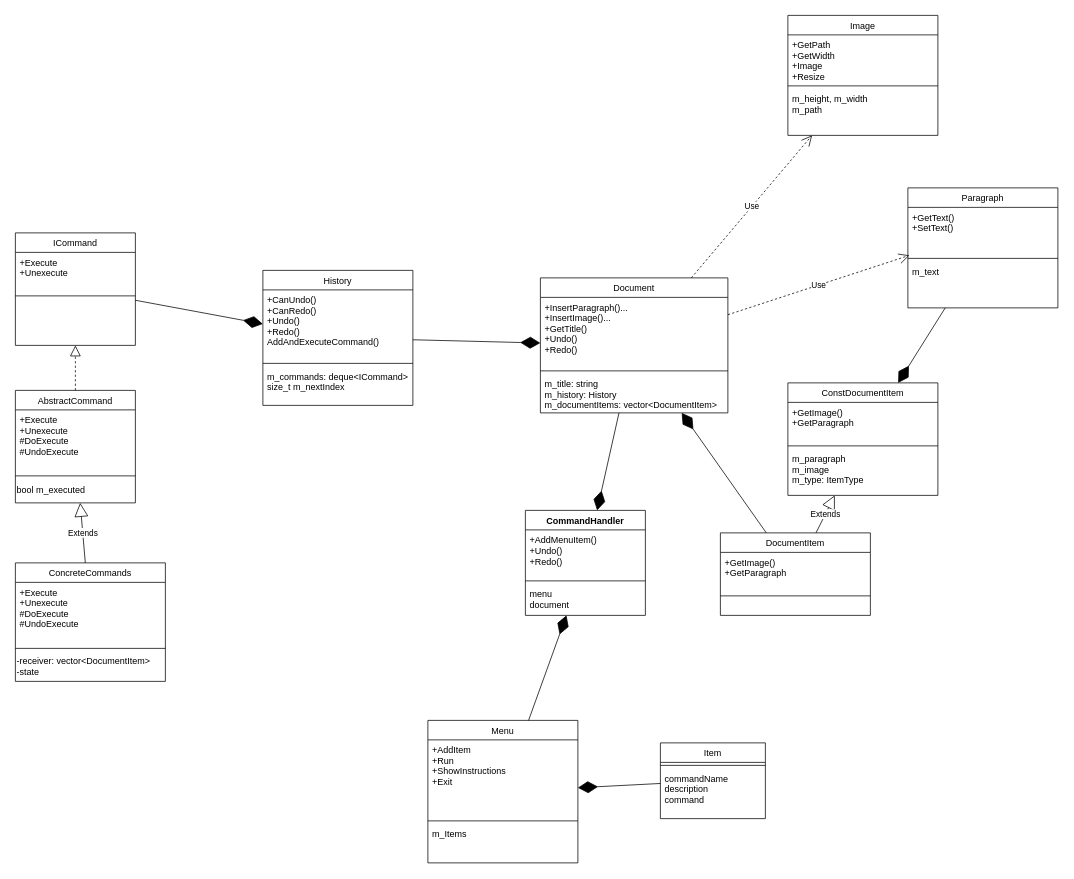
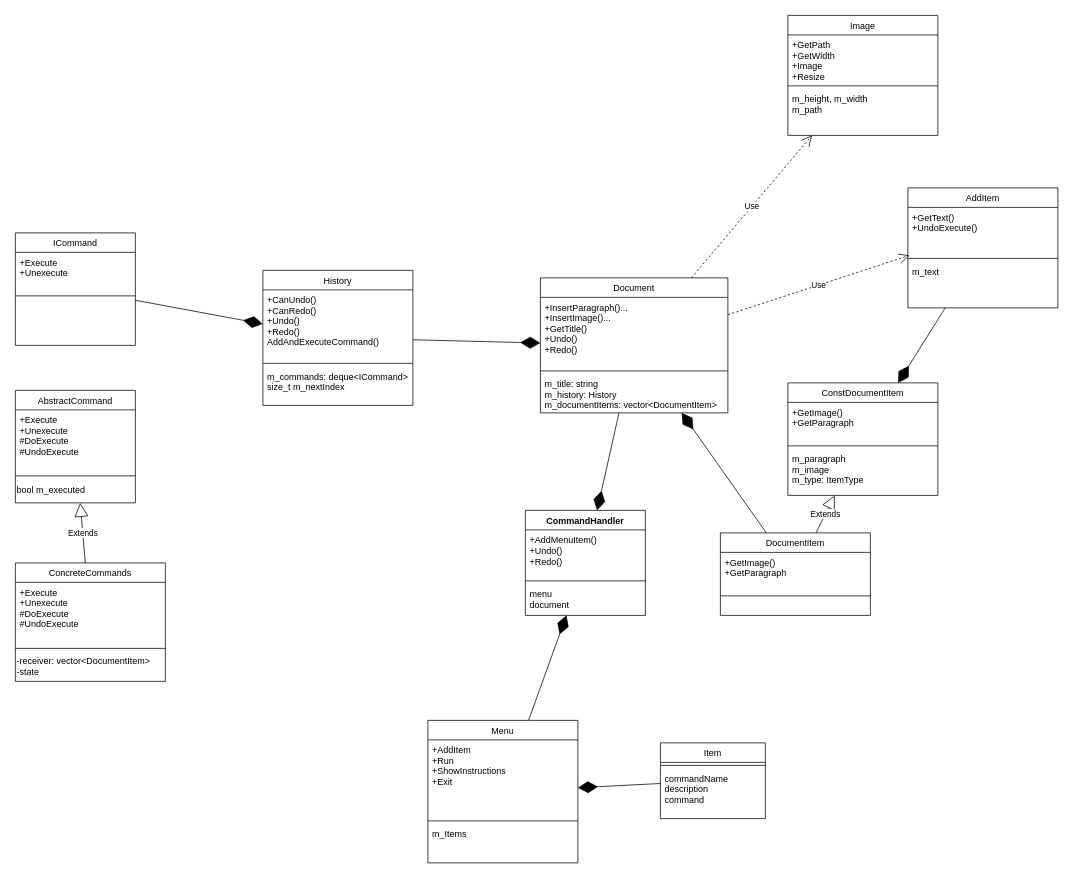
(983, 198) -> (983, 198)
(937, 218) -> (937, 218)
(75, 373) -> none
